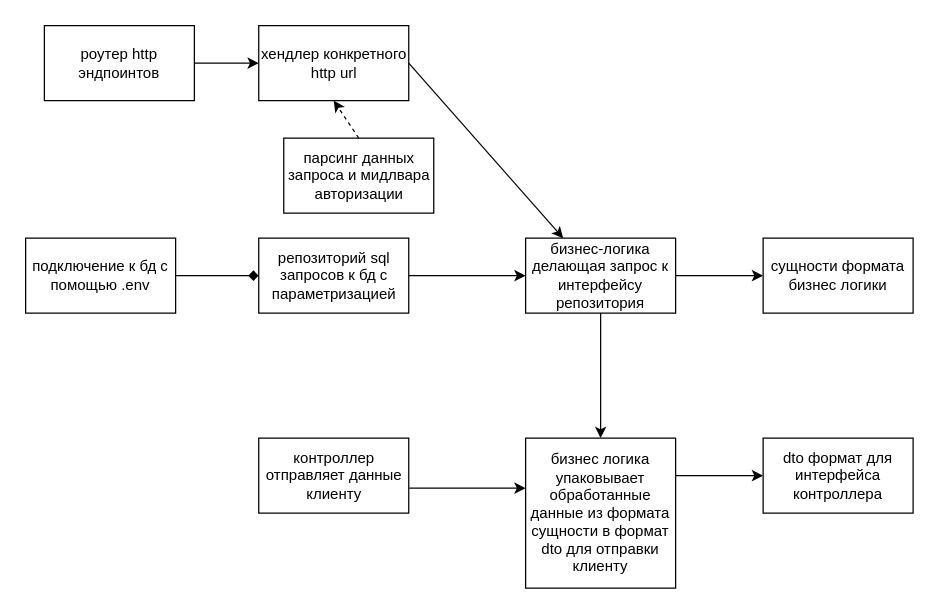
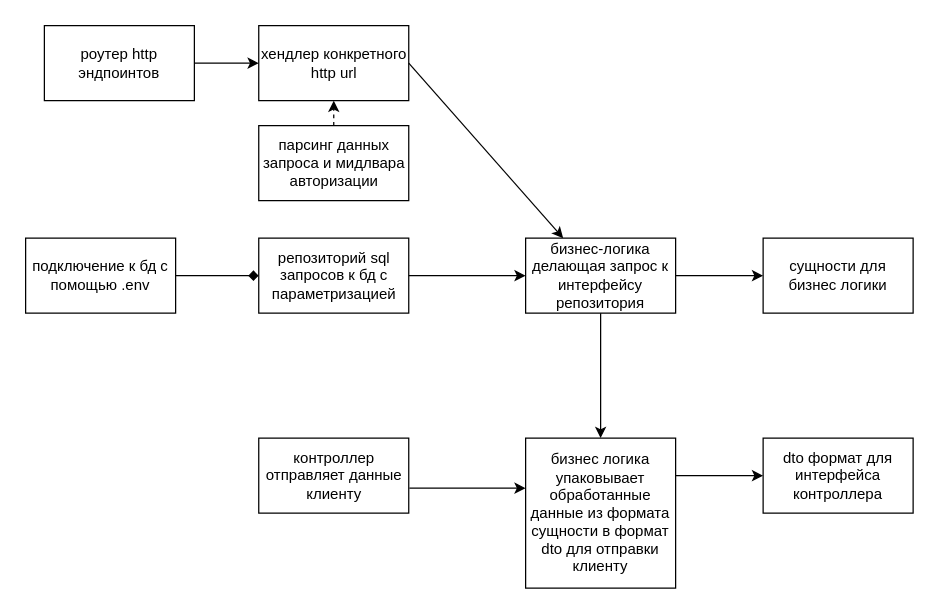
(359, 176) -> (334, 163)
(838, 276) -> (838, 276)
